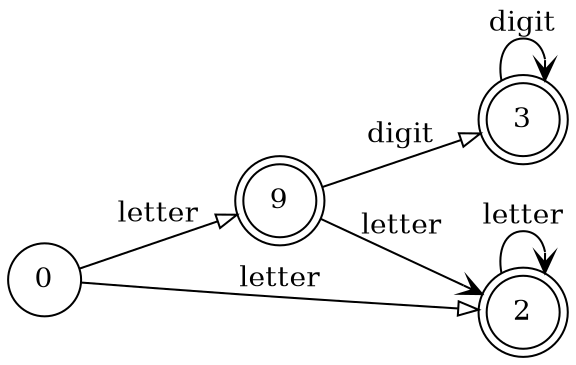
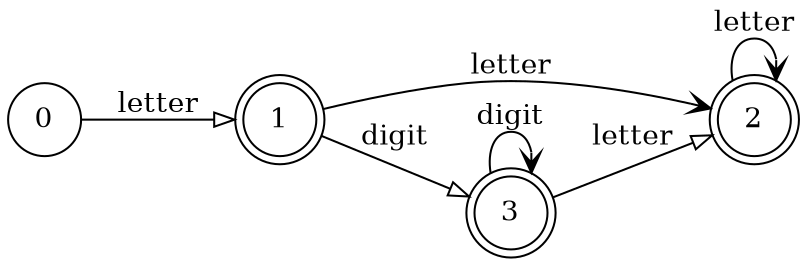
(280, 201) -> (280, 120)
(270, 296) -> (623, 170)
